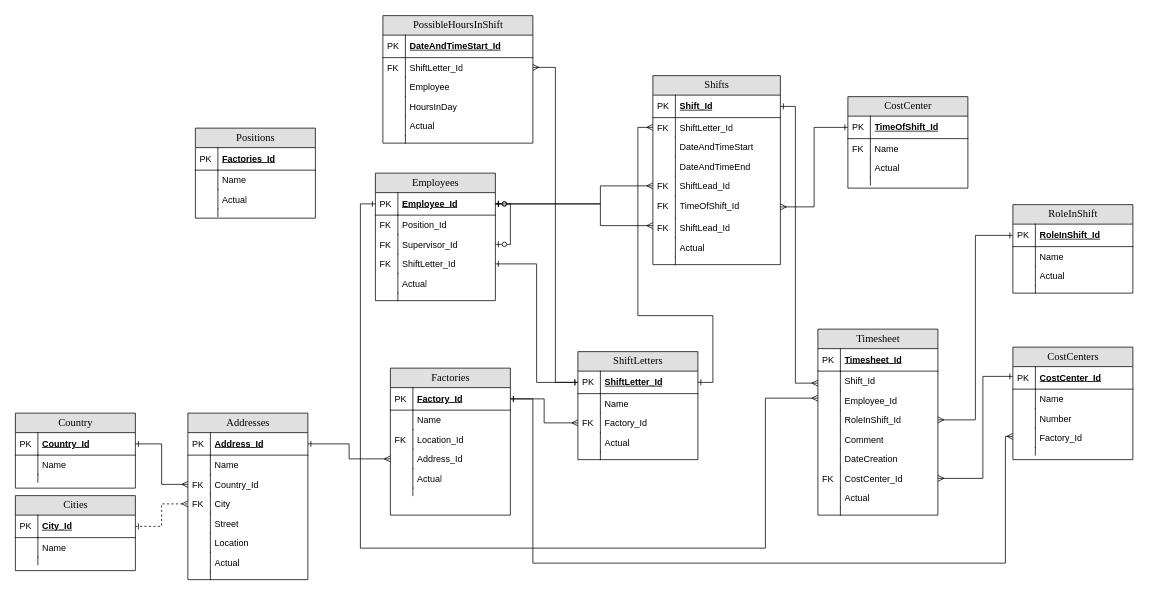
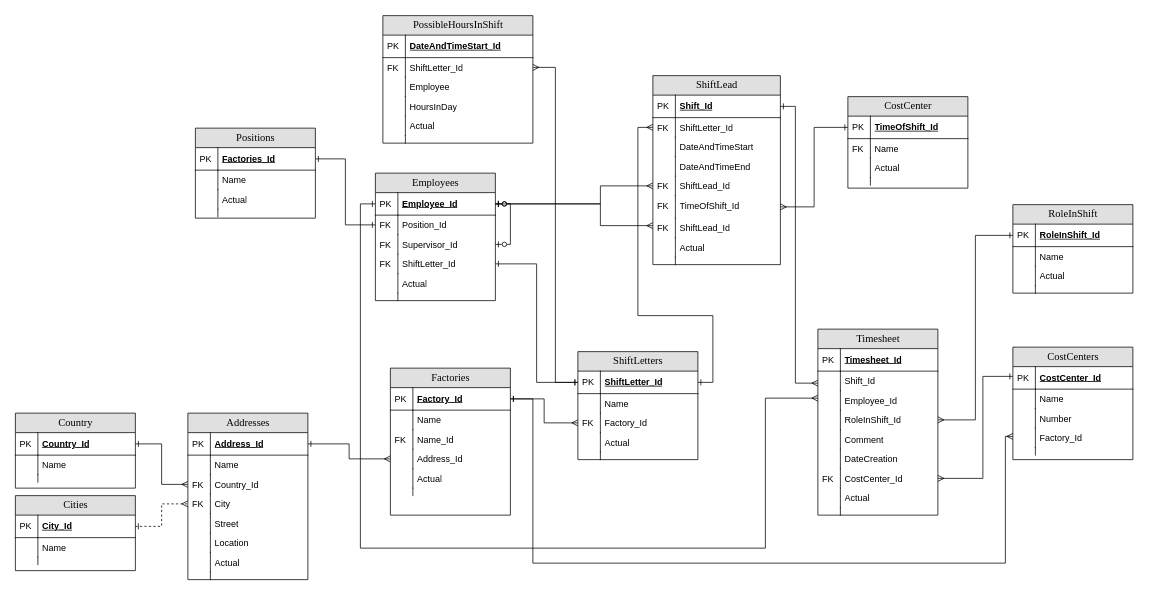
(717, 85) -> (717, 85)
none -> (345, 193)
(444, 440) -> (435, 440)
